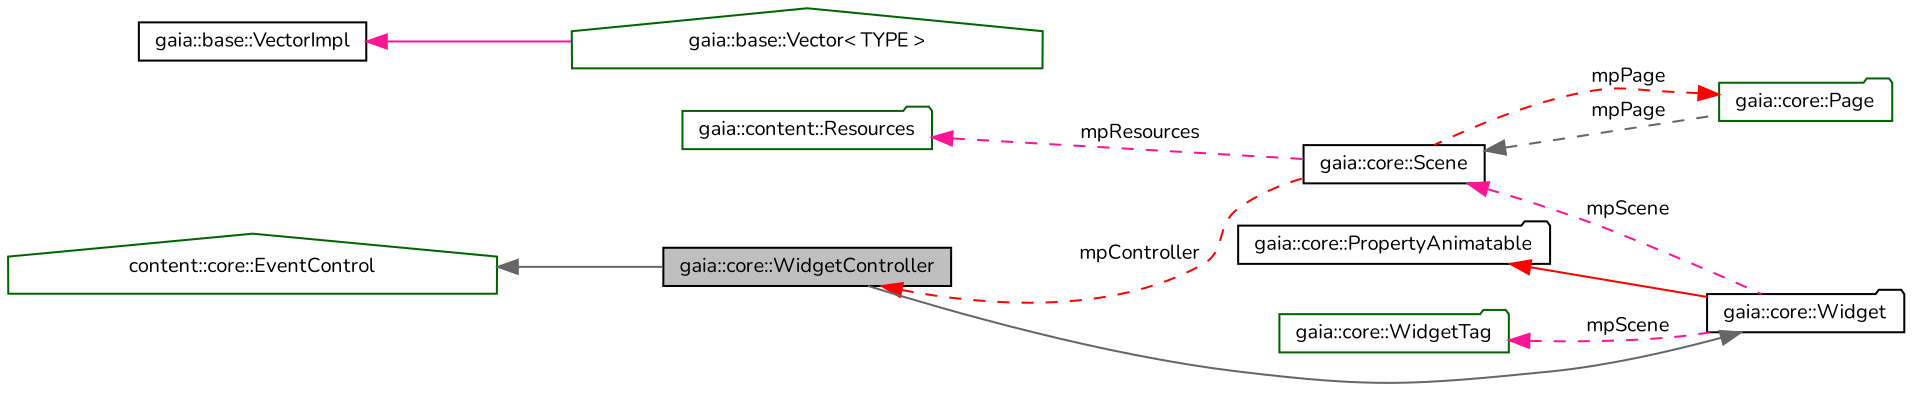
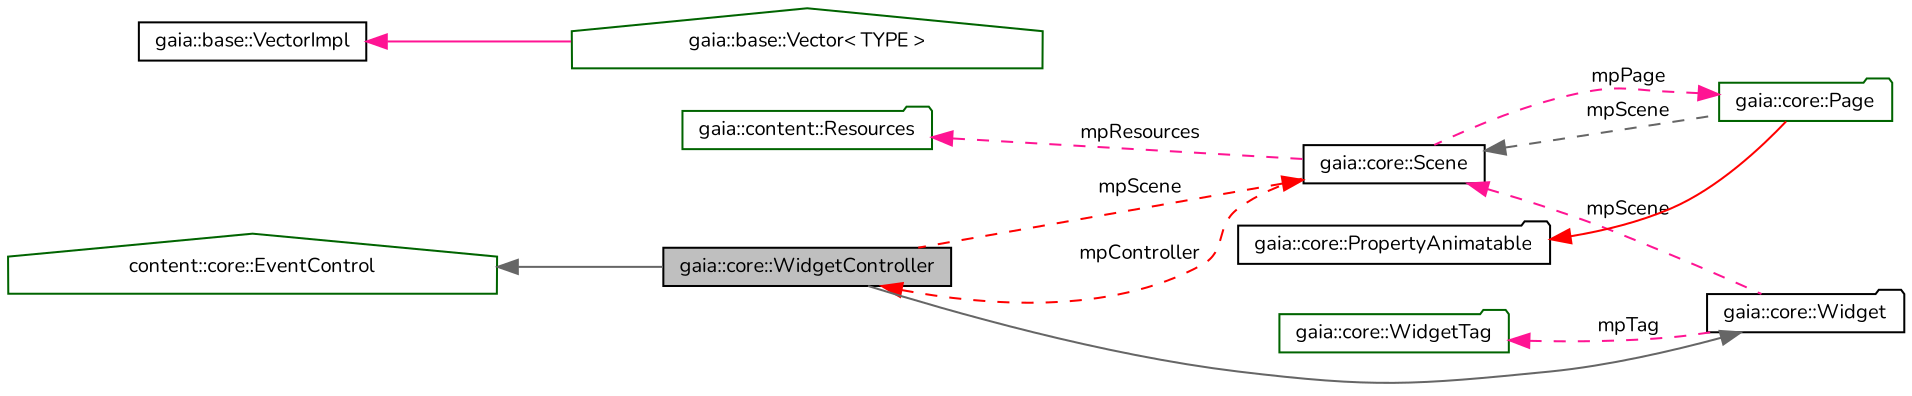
(1562, 97) -> (1562, 97)
(1629, 111) -> (1629, 111)
none -> (1100, 216)
(1619, 282) -> (1689, 199)
(1629, 326) -> (1629, 326)
